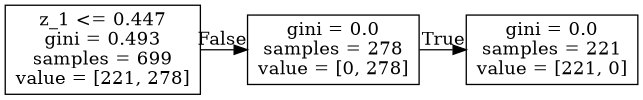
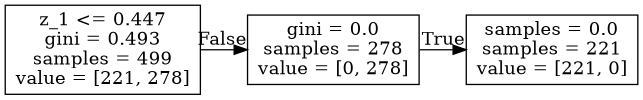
(103, 50) -> (103, 50)
(552, 50) -> (552, 50)
